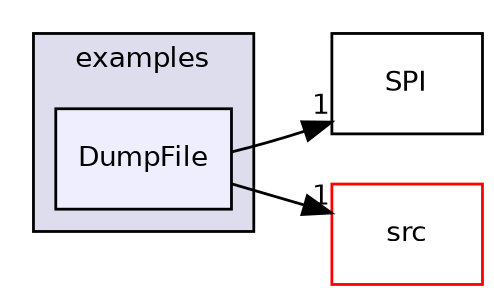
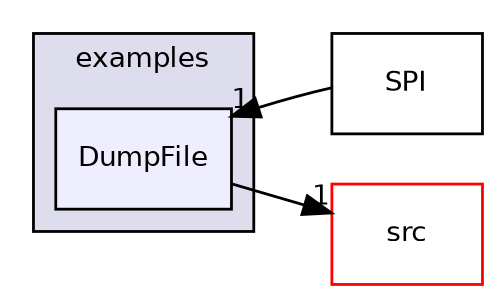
(272, 141) -> (295, 97)
